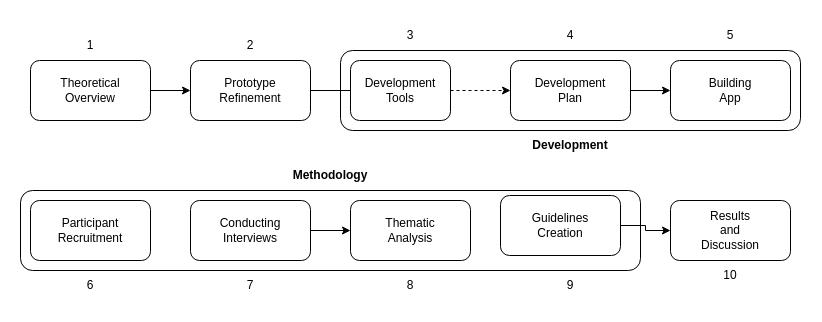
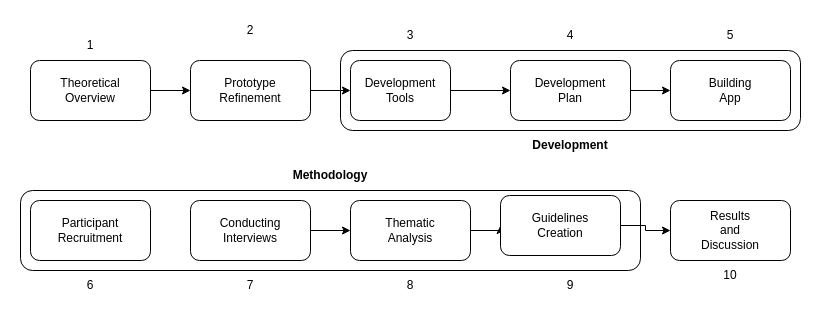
(251, 46) -> (251, 31)
(345, 91) -> (342, 91)
(478, 91) -> (478, 91)
none -> (486, 231)
